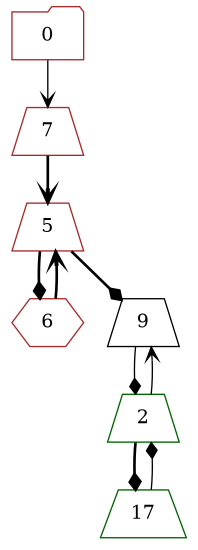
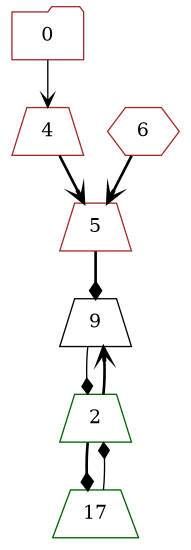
(48, 131) -> (48, 131)
(39, 267) -> none
(152, 377) -> (104, 377)
